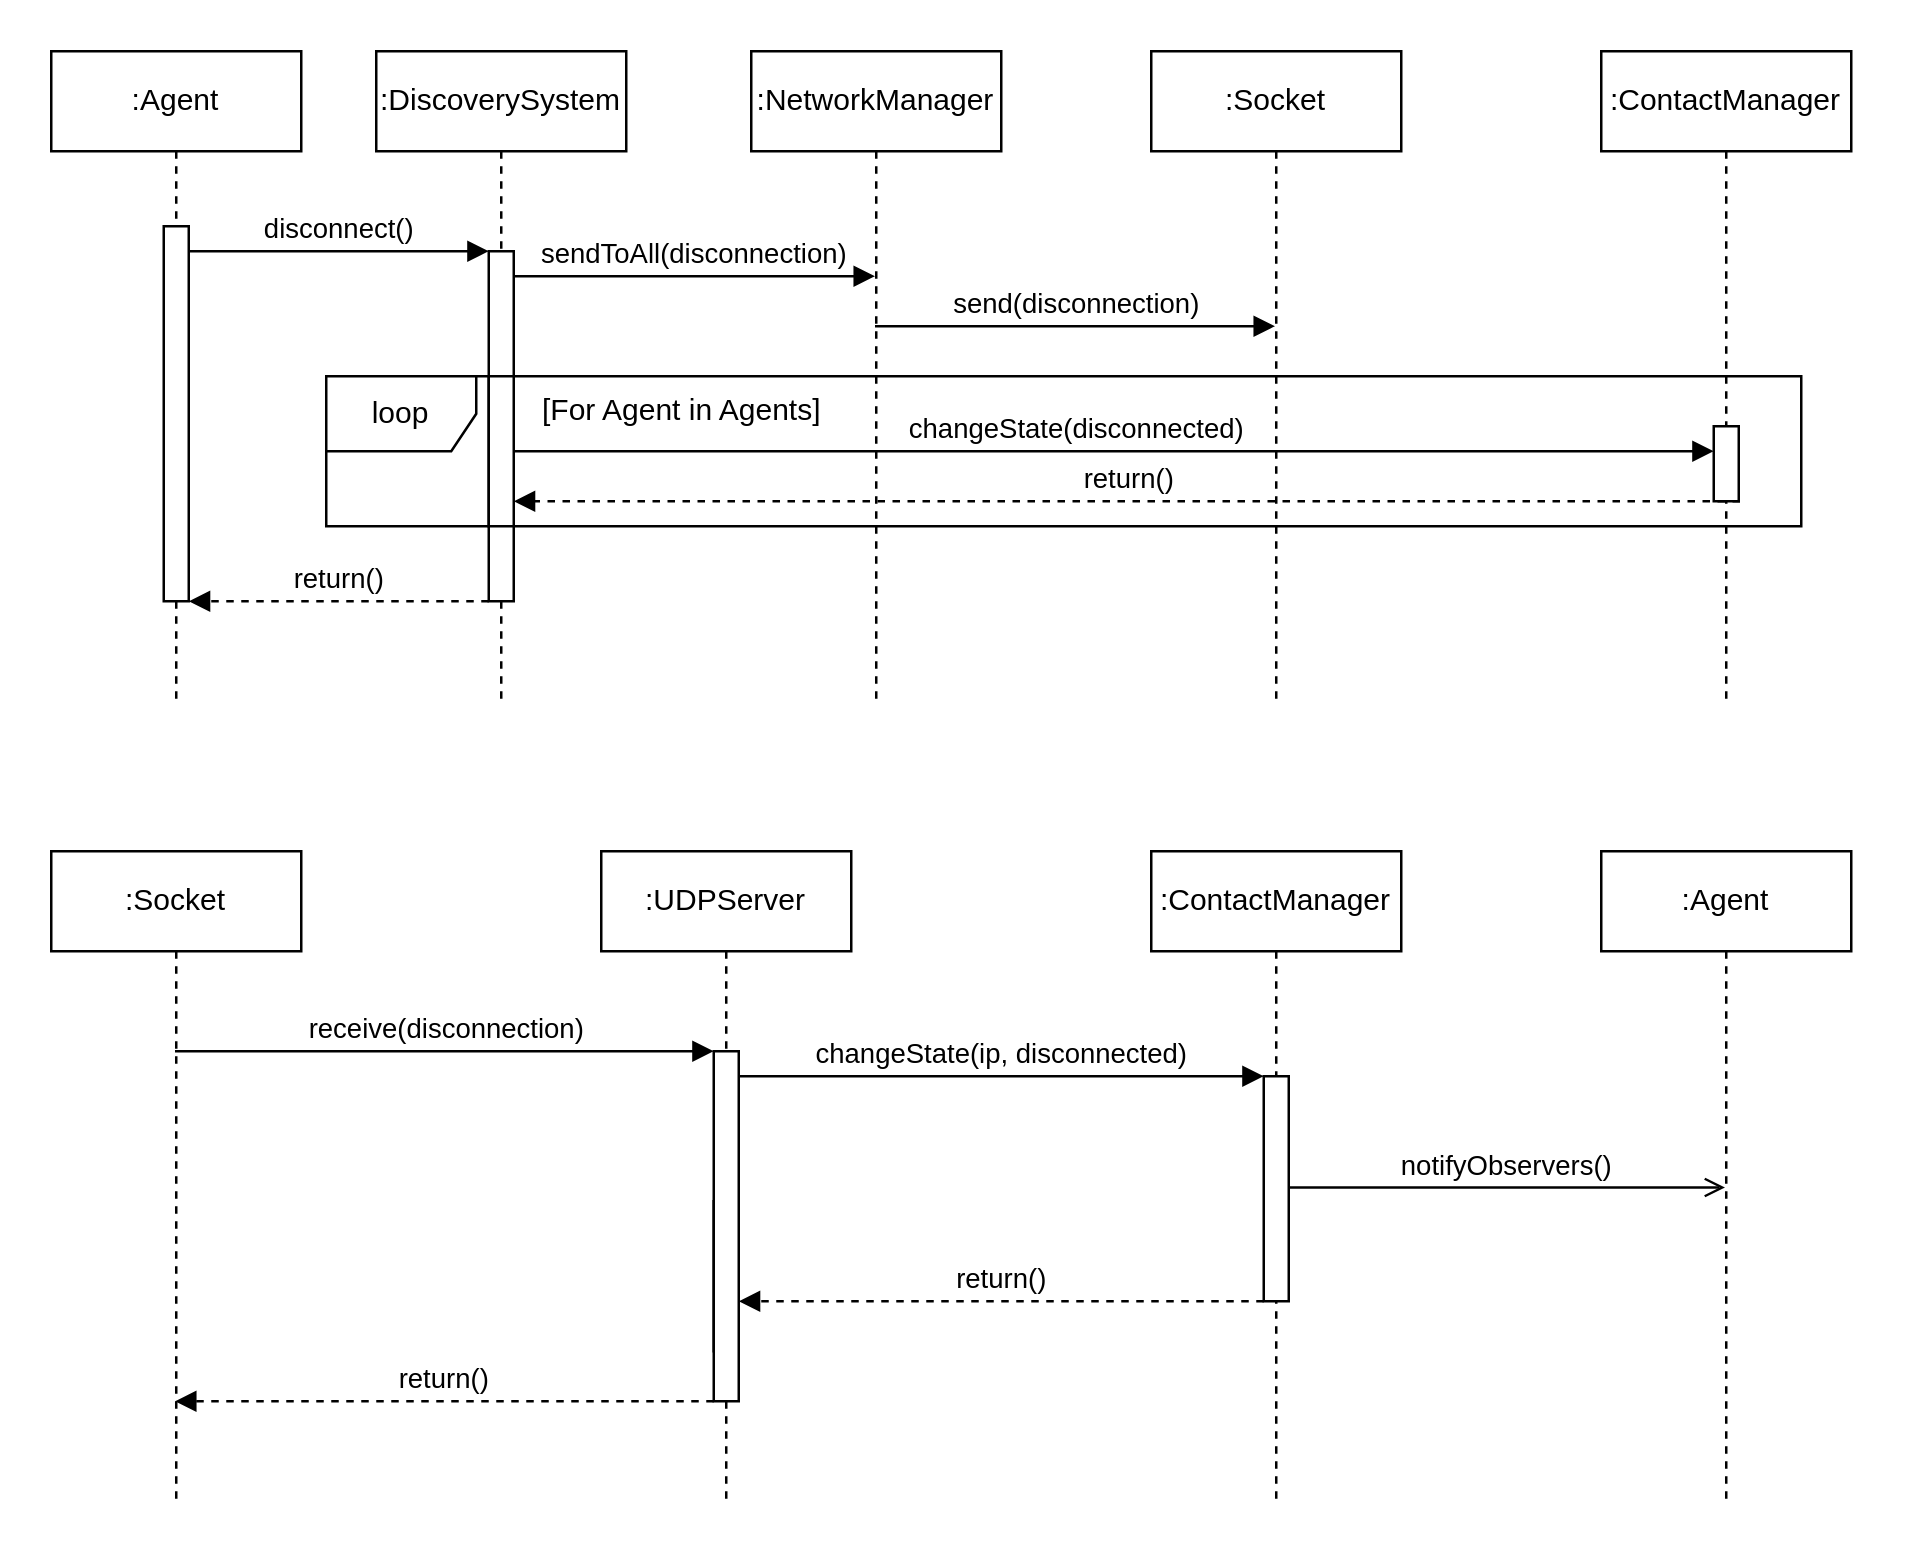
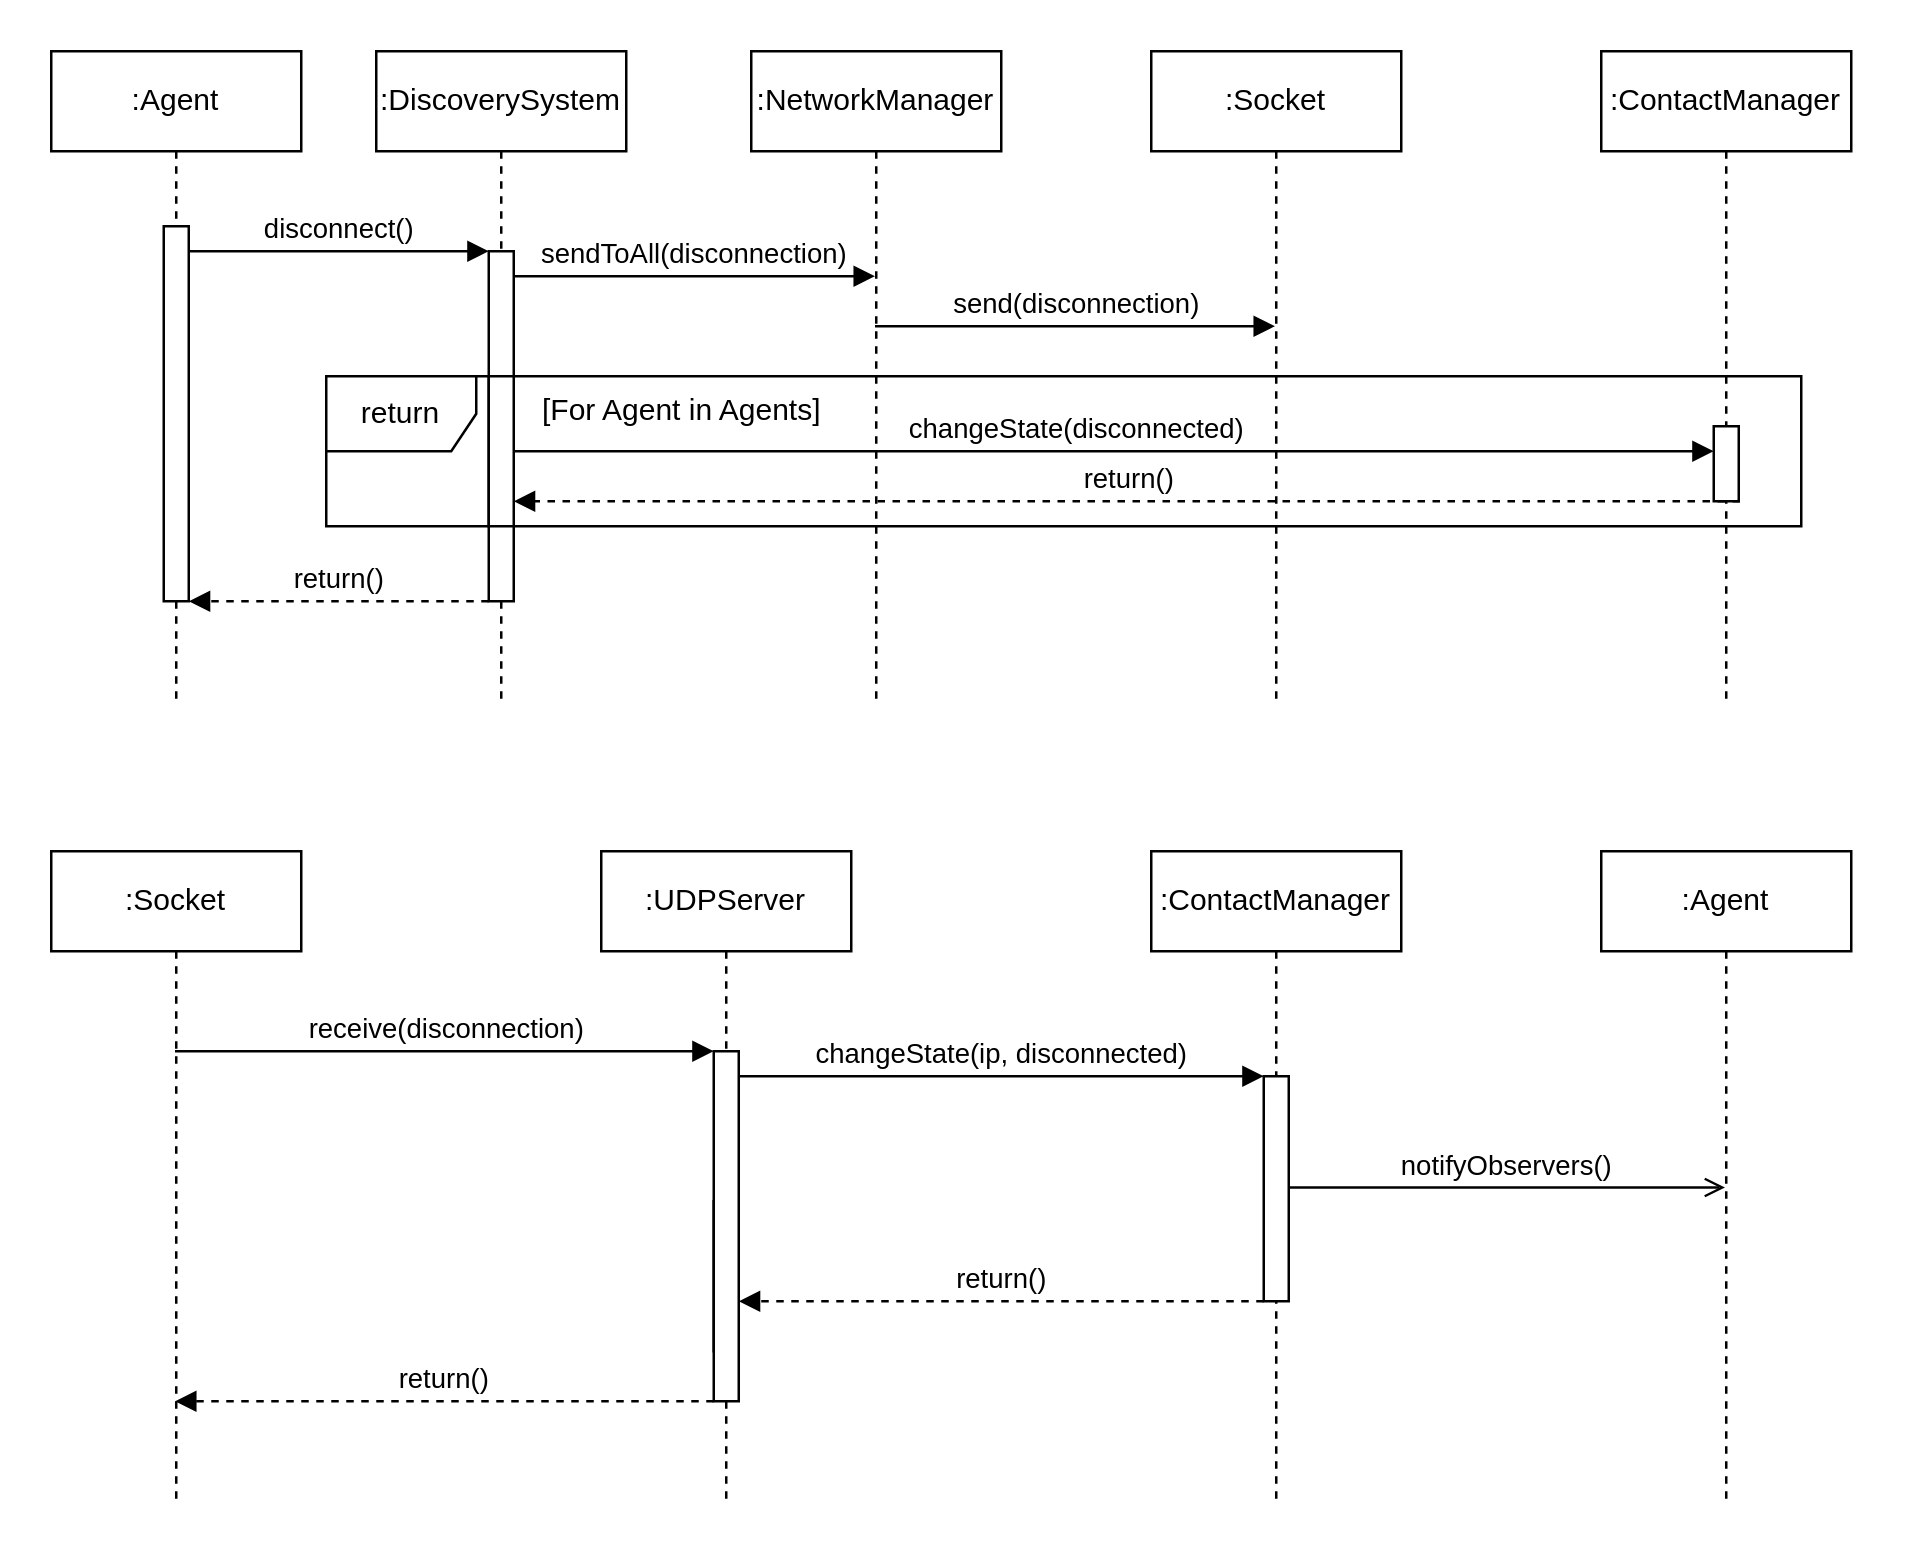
(401, 414) -> (401, 414)
